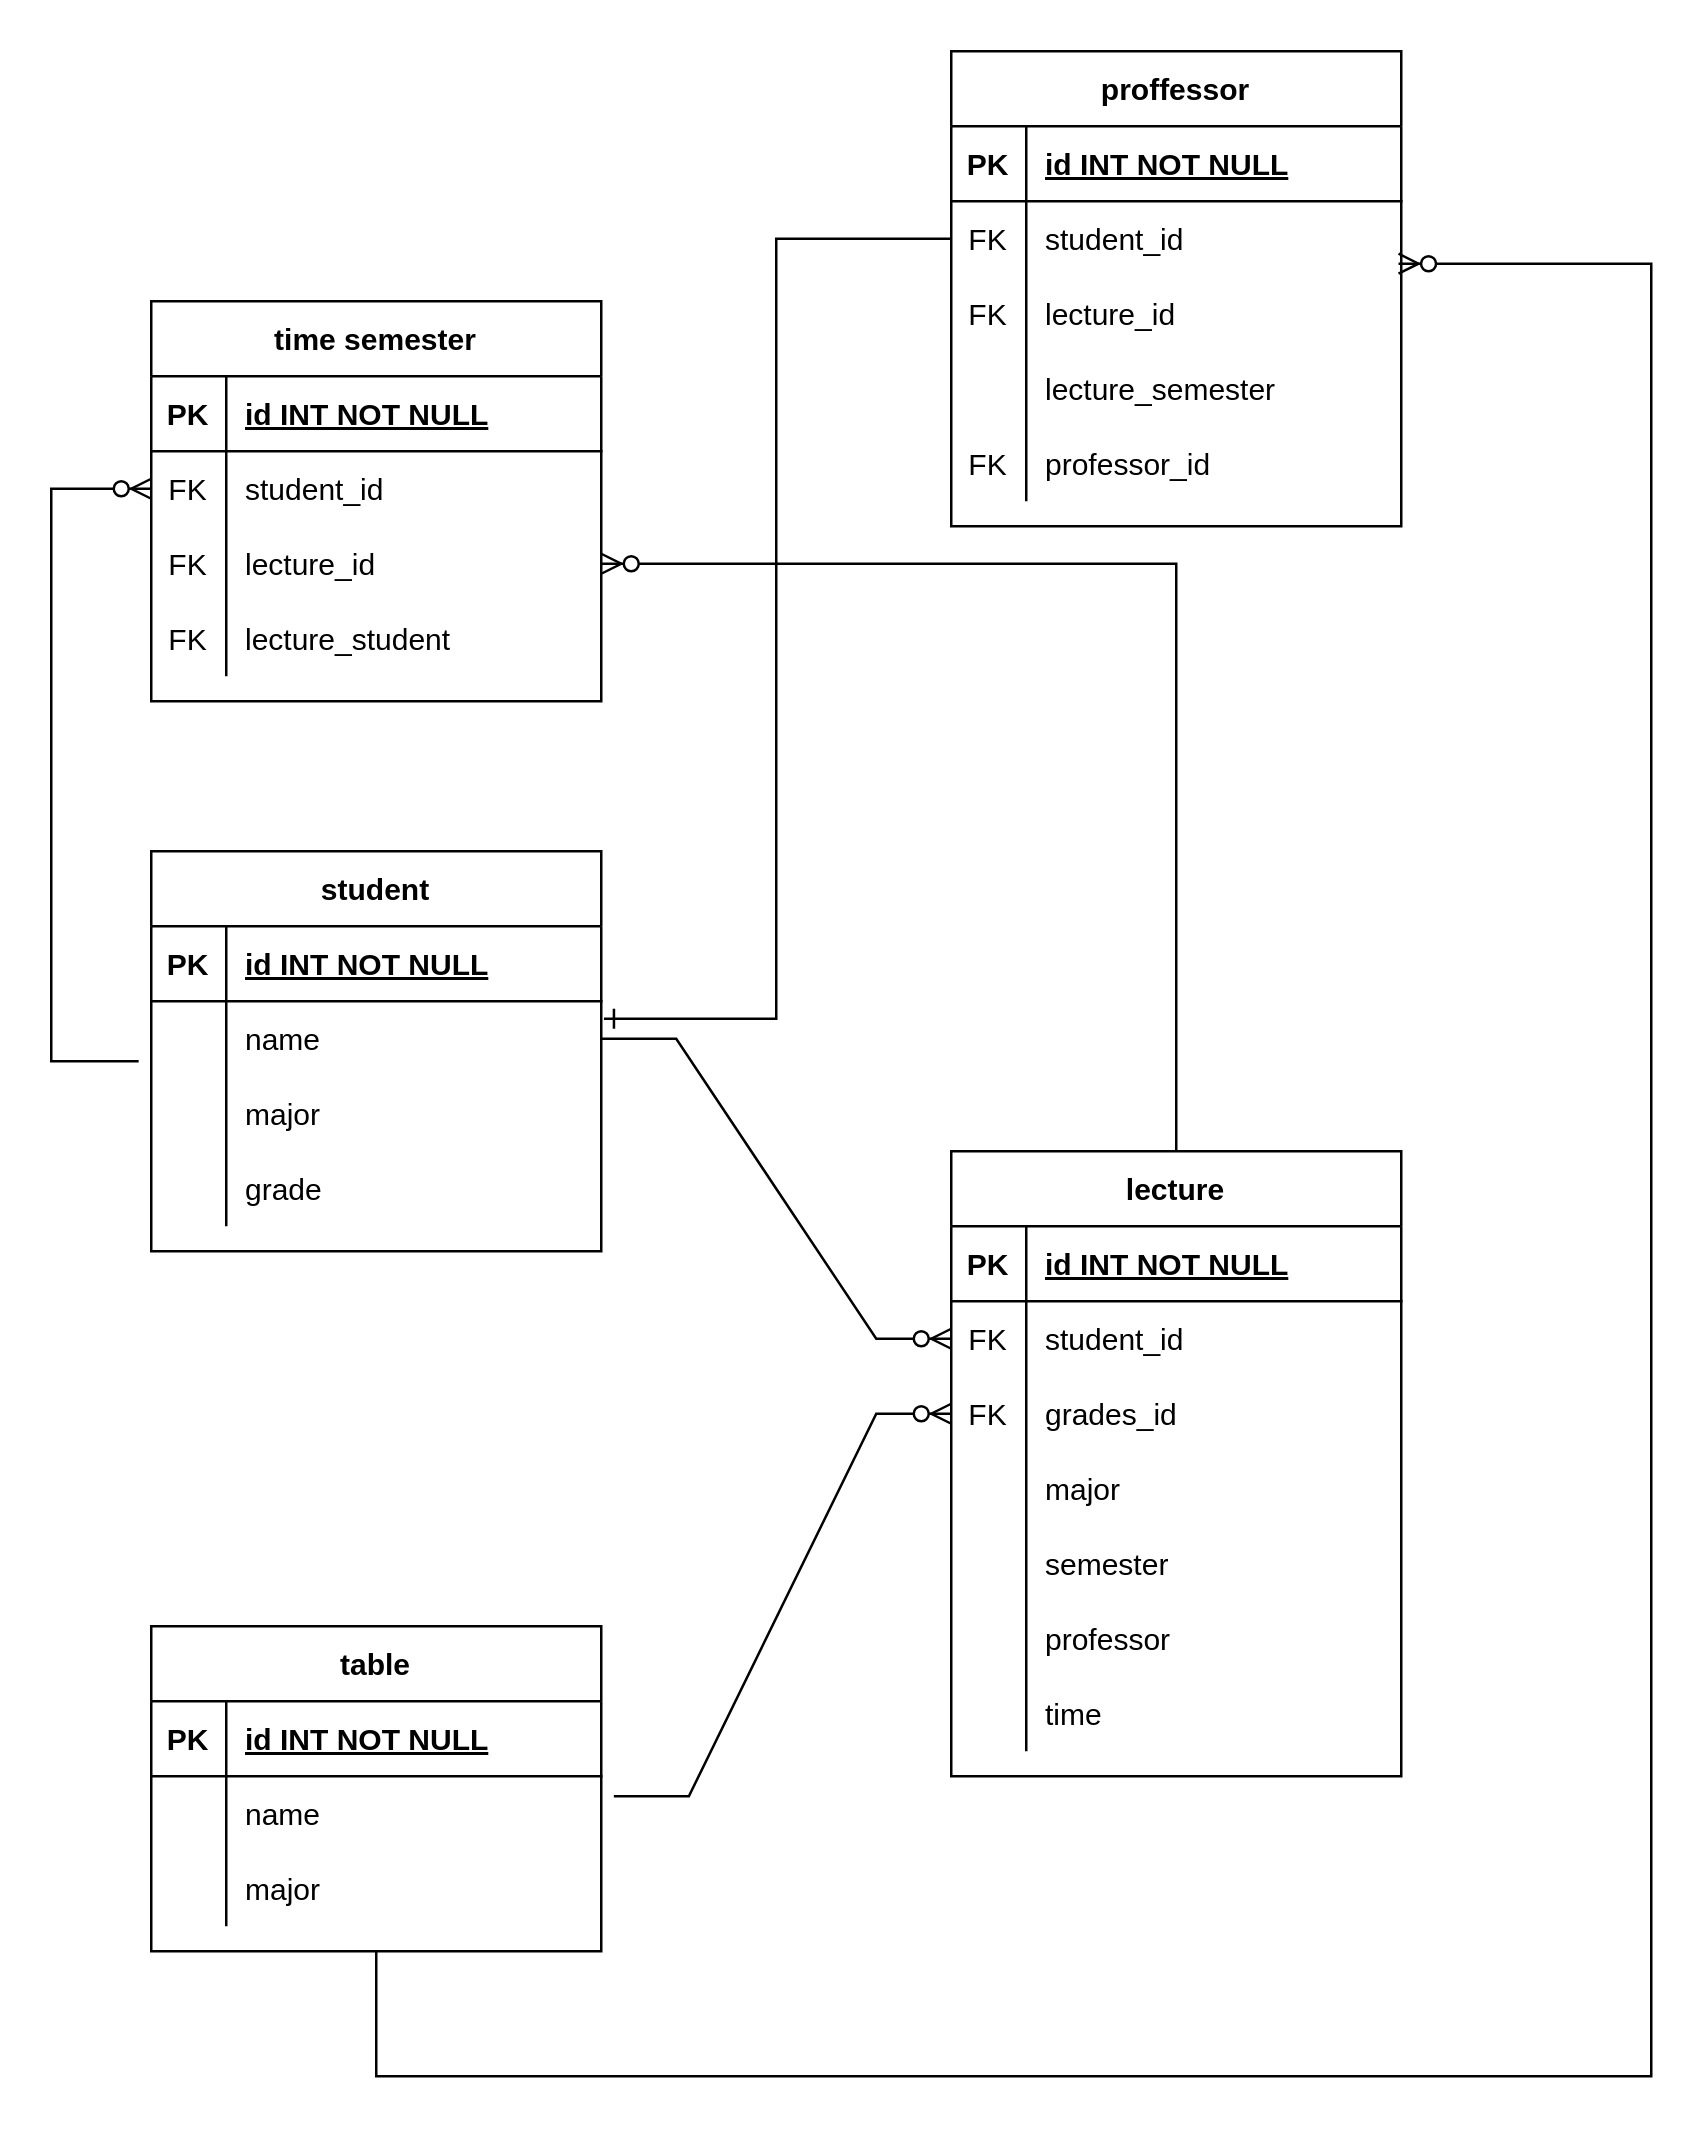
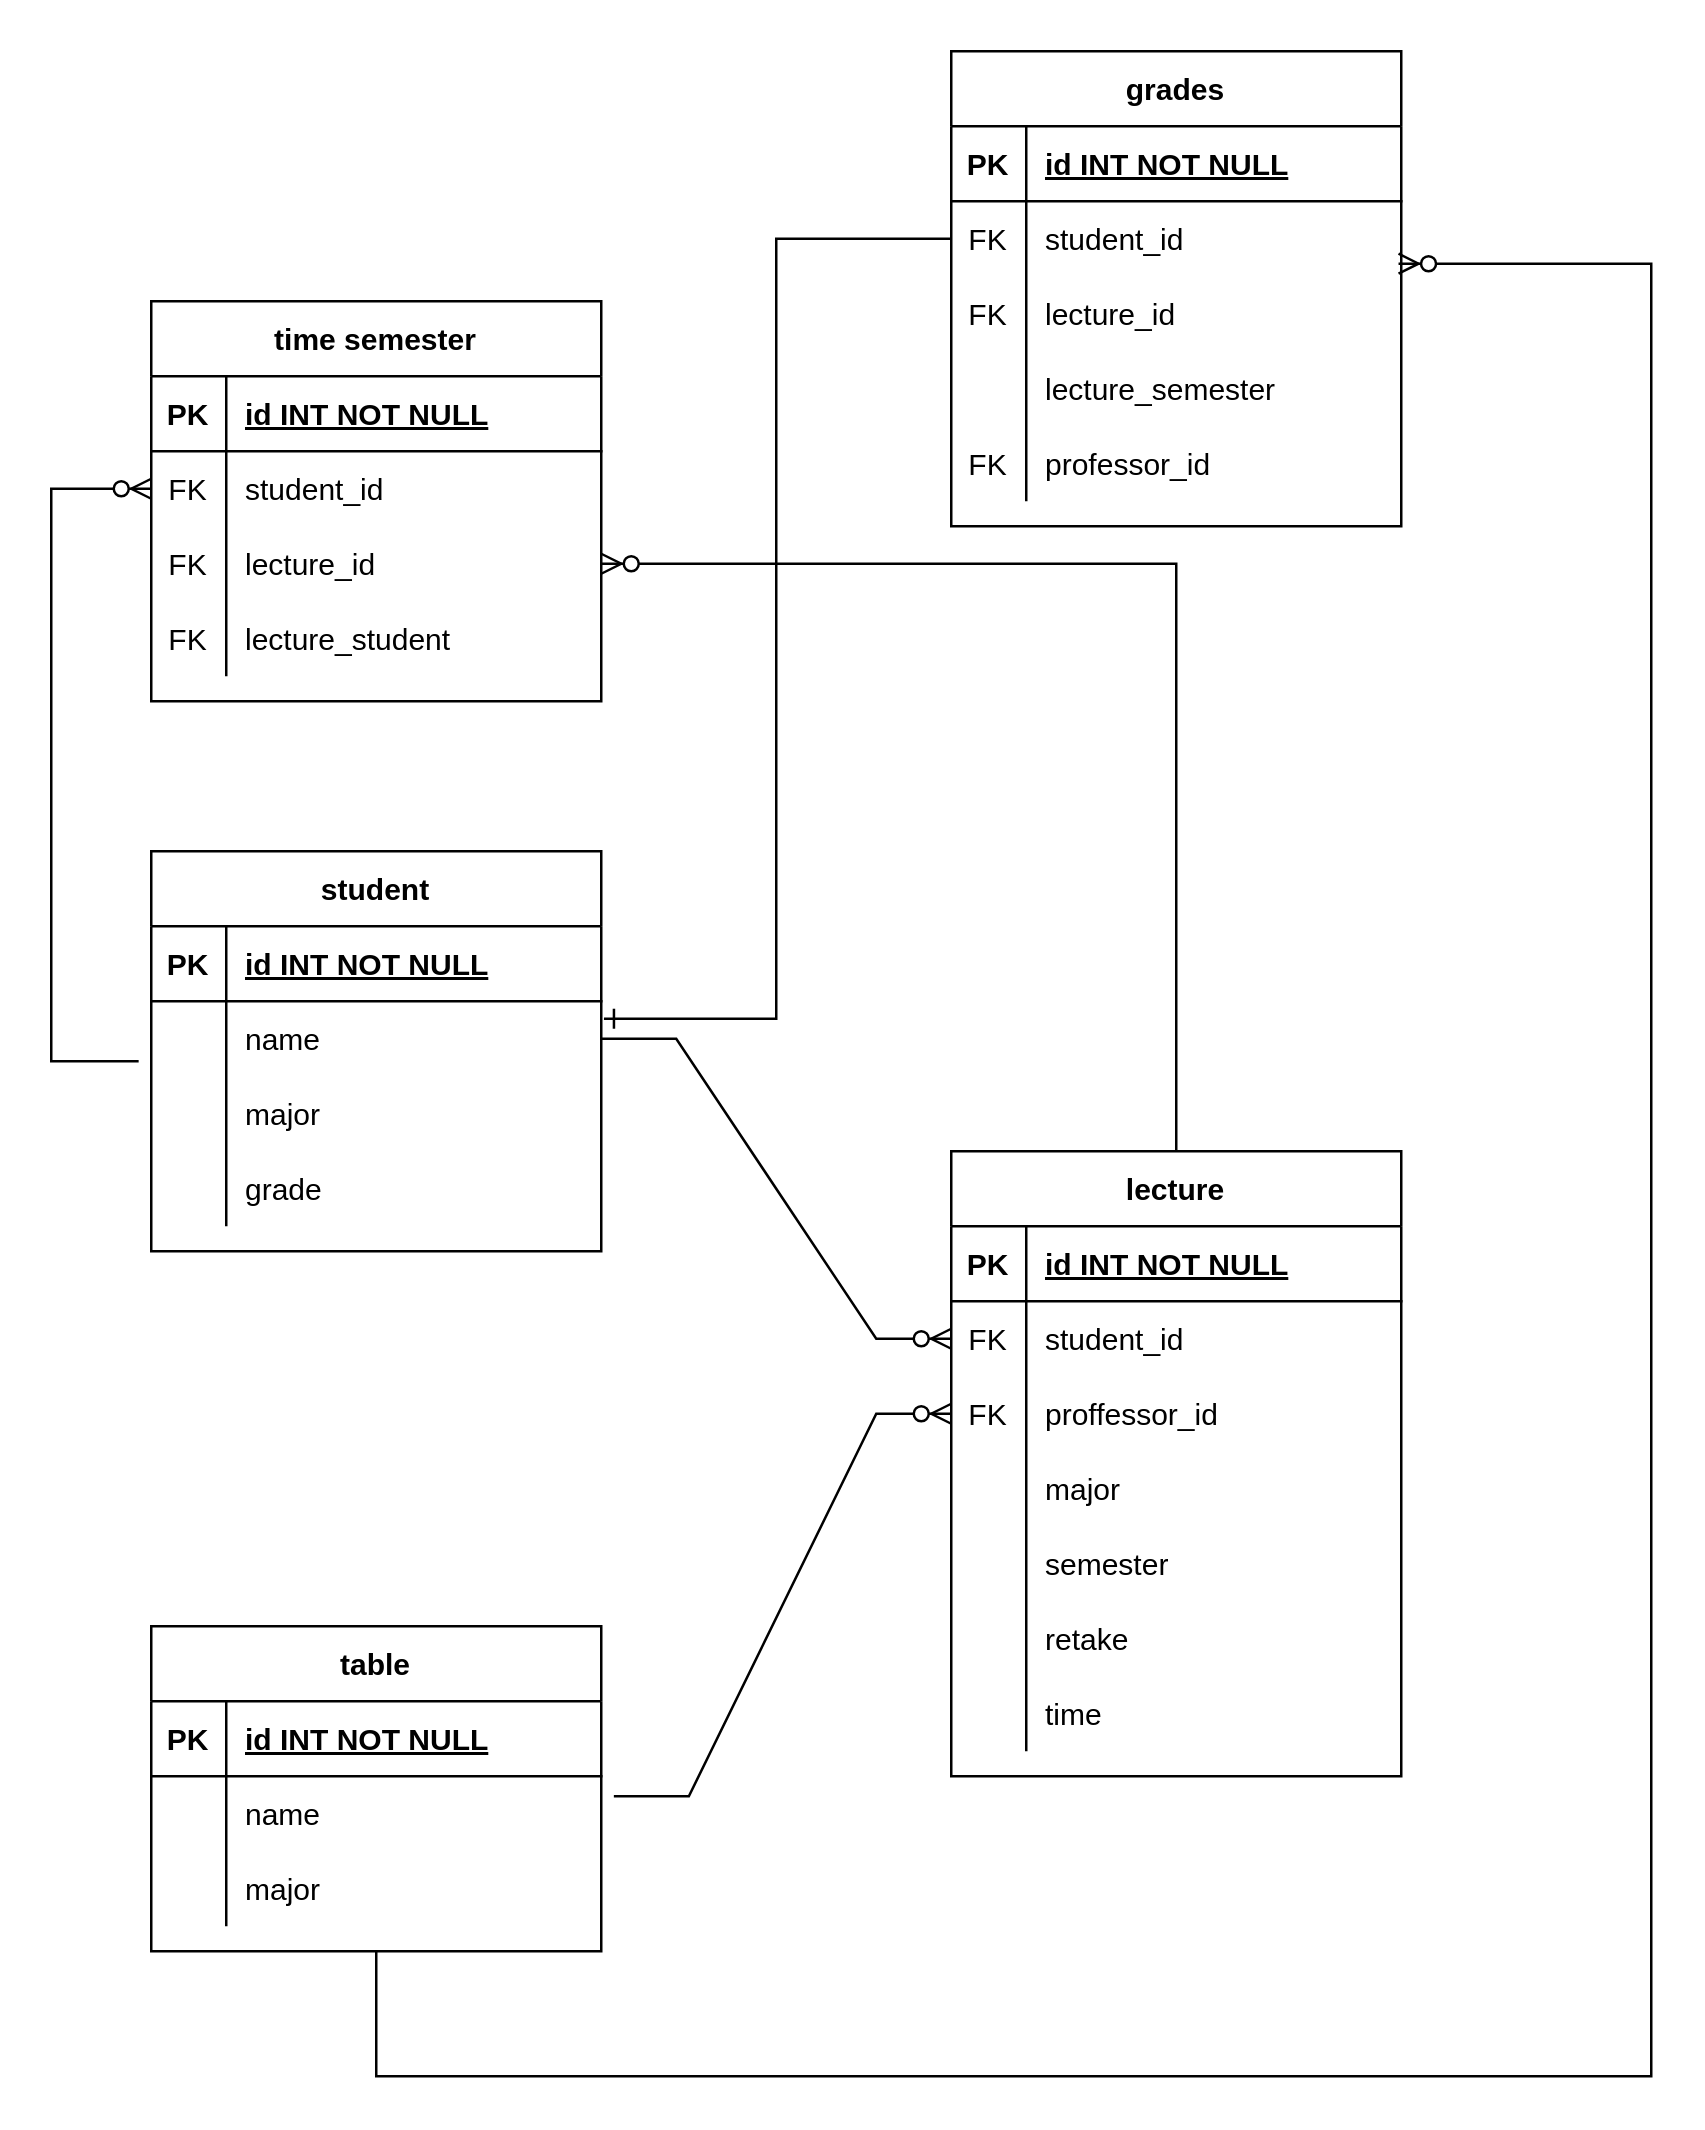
(1175, 90) -> (1175, 90)
(1117, 1415) -> (1150, 1415)
(1121, 1640) -> (1095, 1640)
